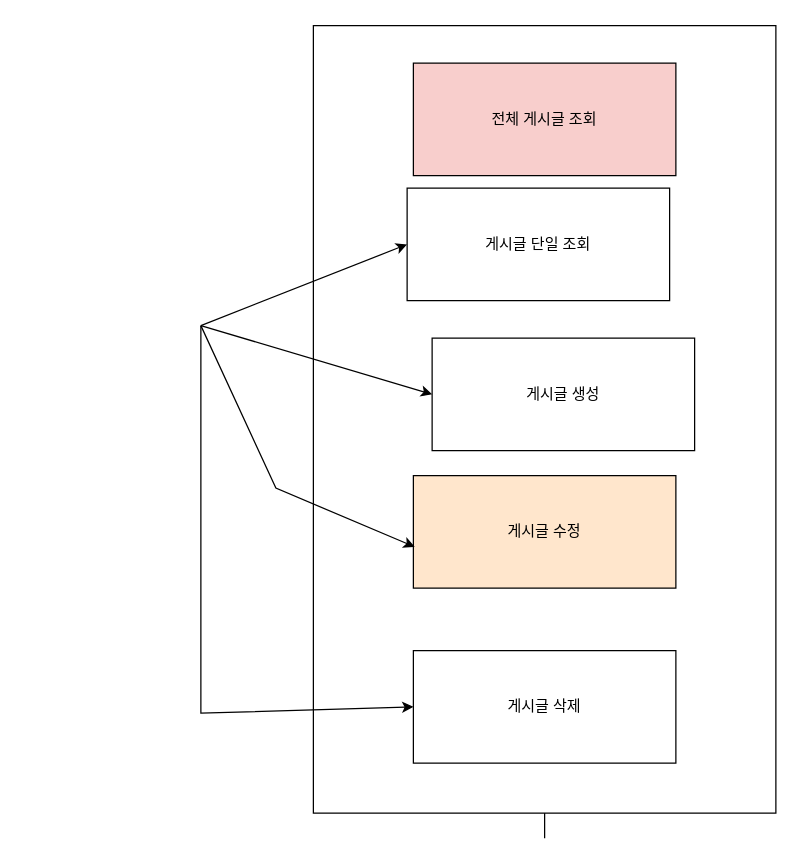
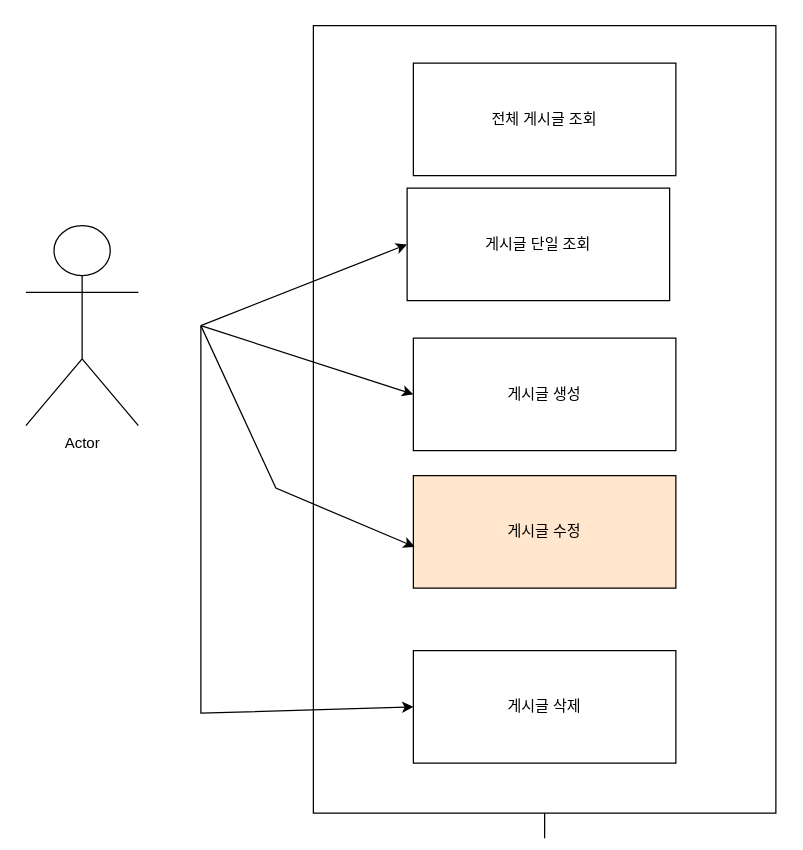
(544, 119) -> (544, 119)
none -> (82, 326)
(563, 394) -> (544, 394)
